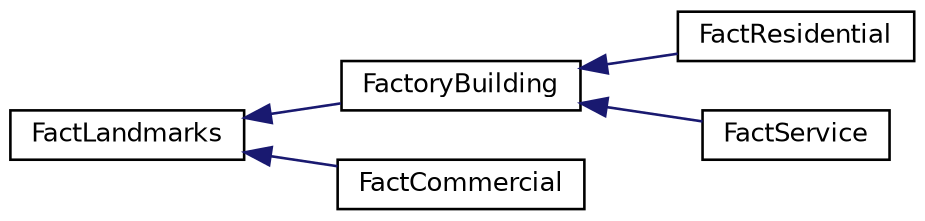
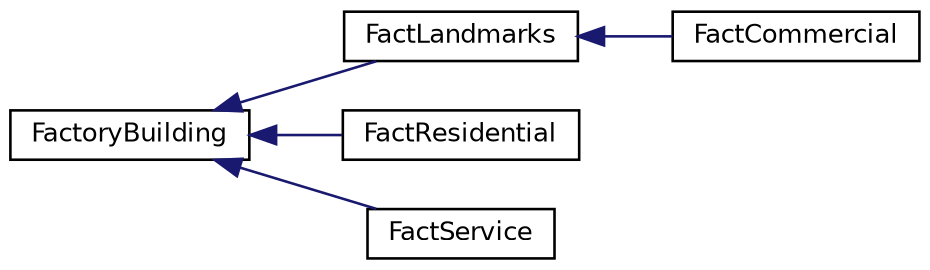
(306, 109) -> (308, 82)
